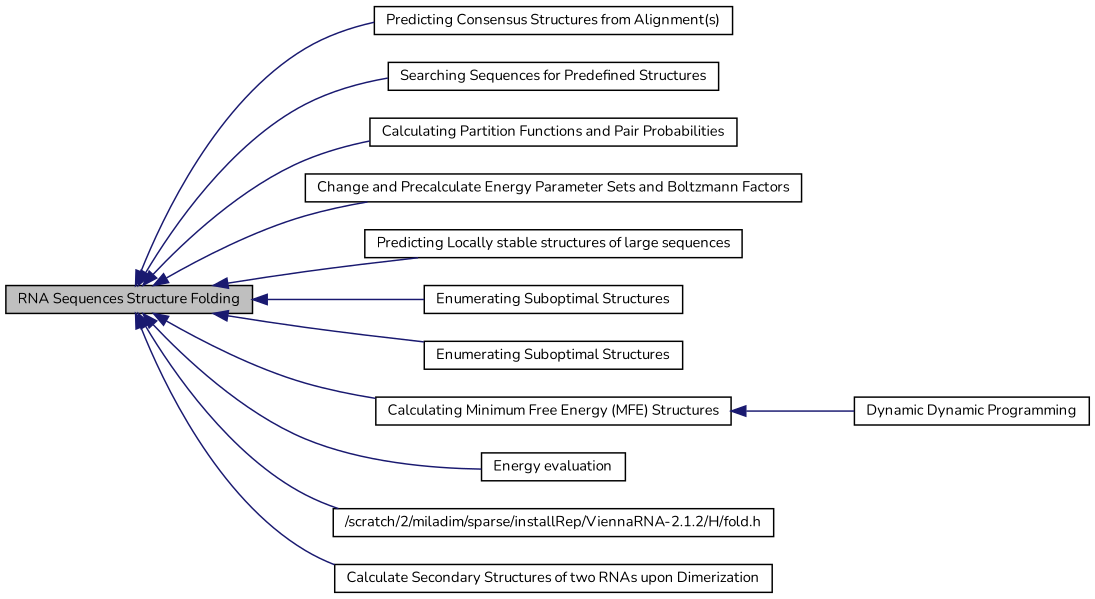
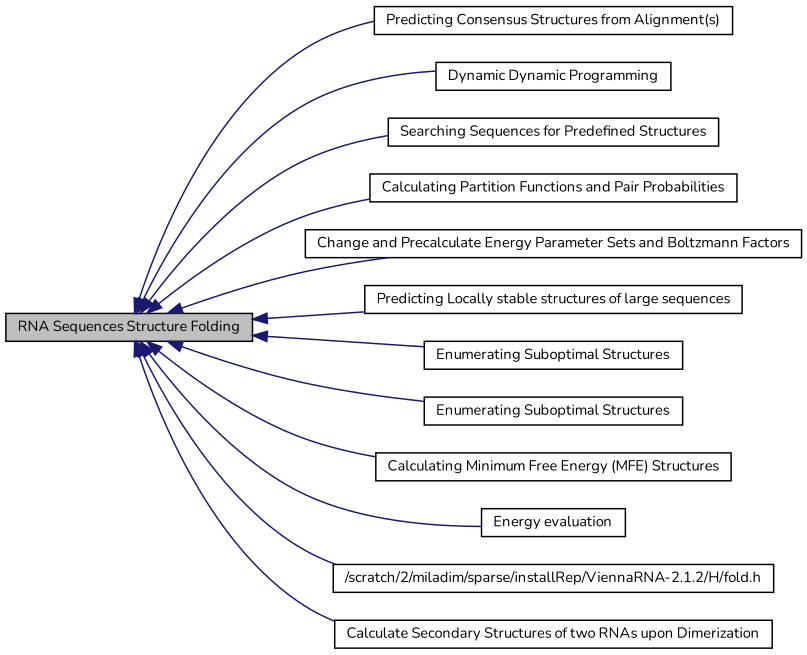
(800, 411) -> (256, 141)
